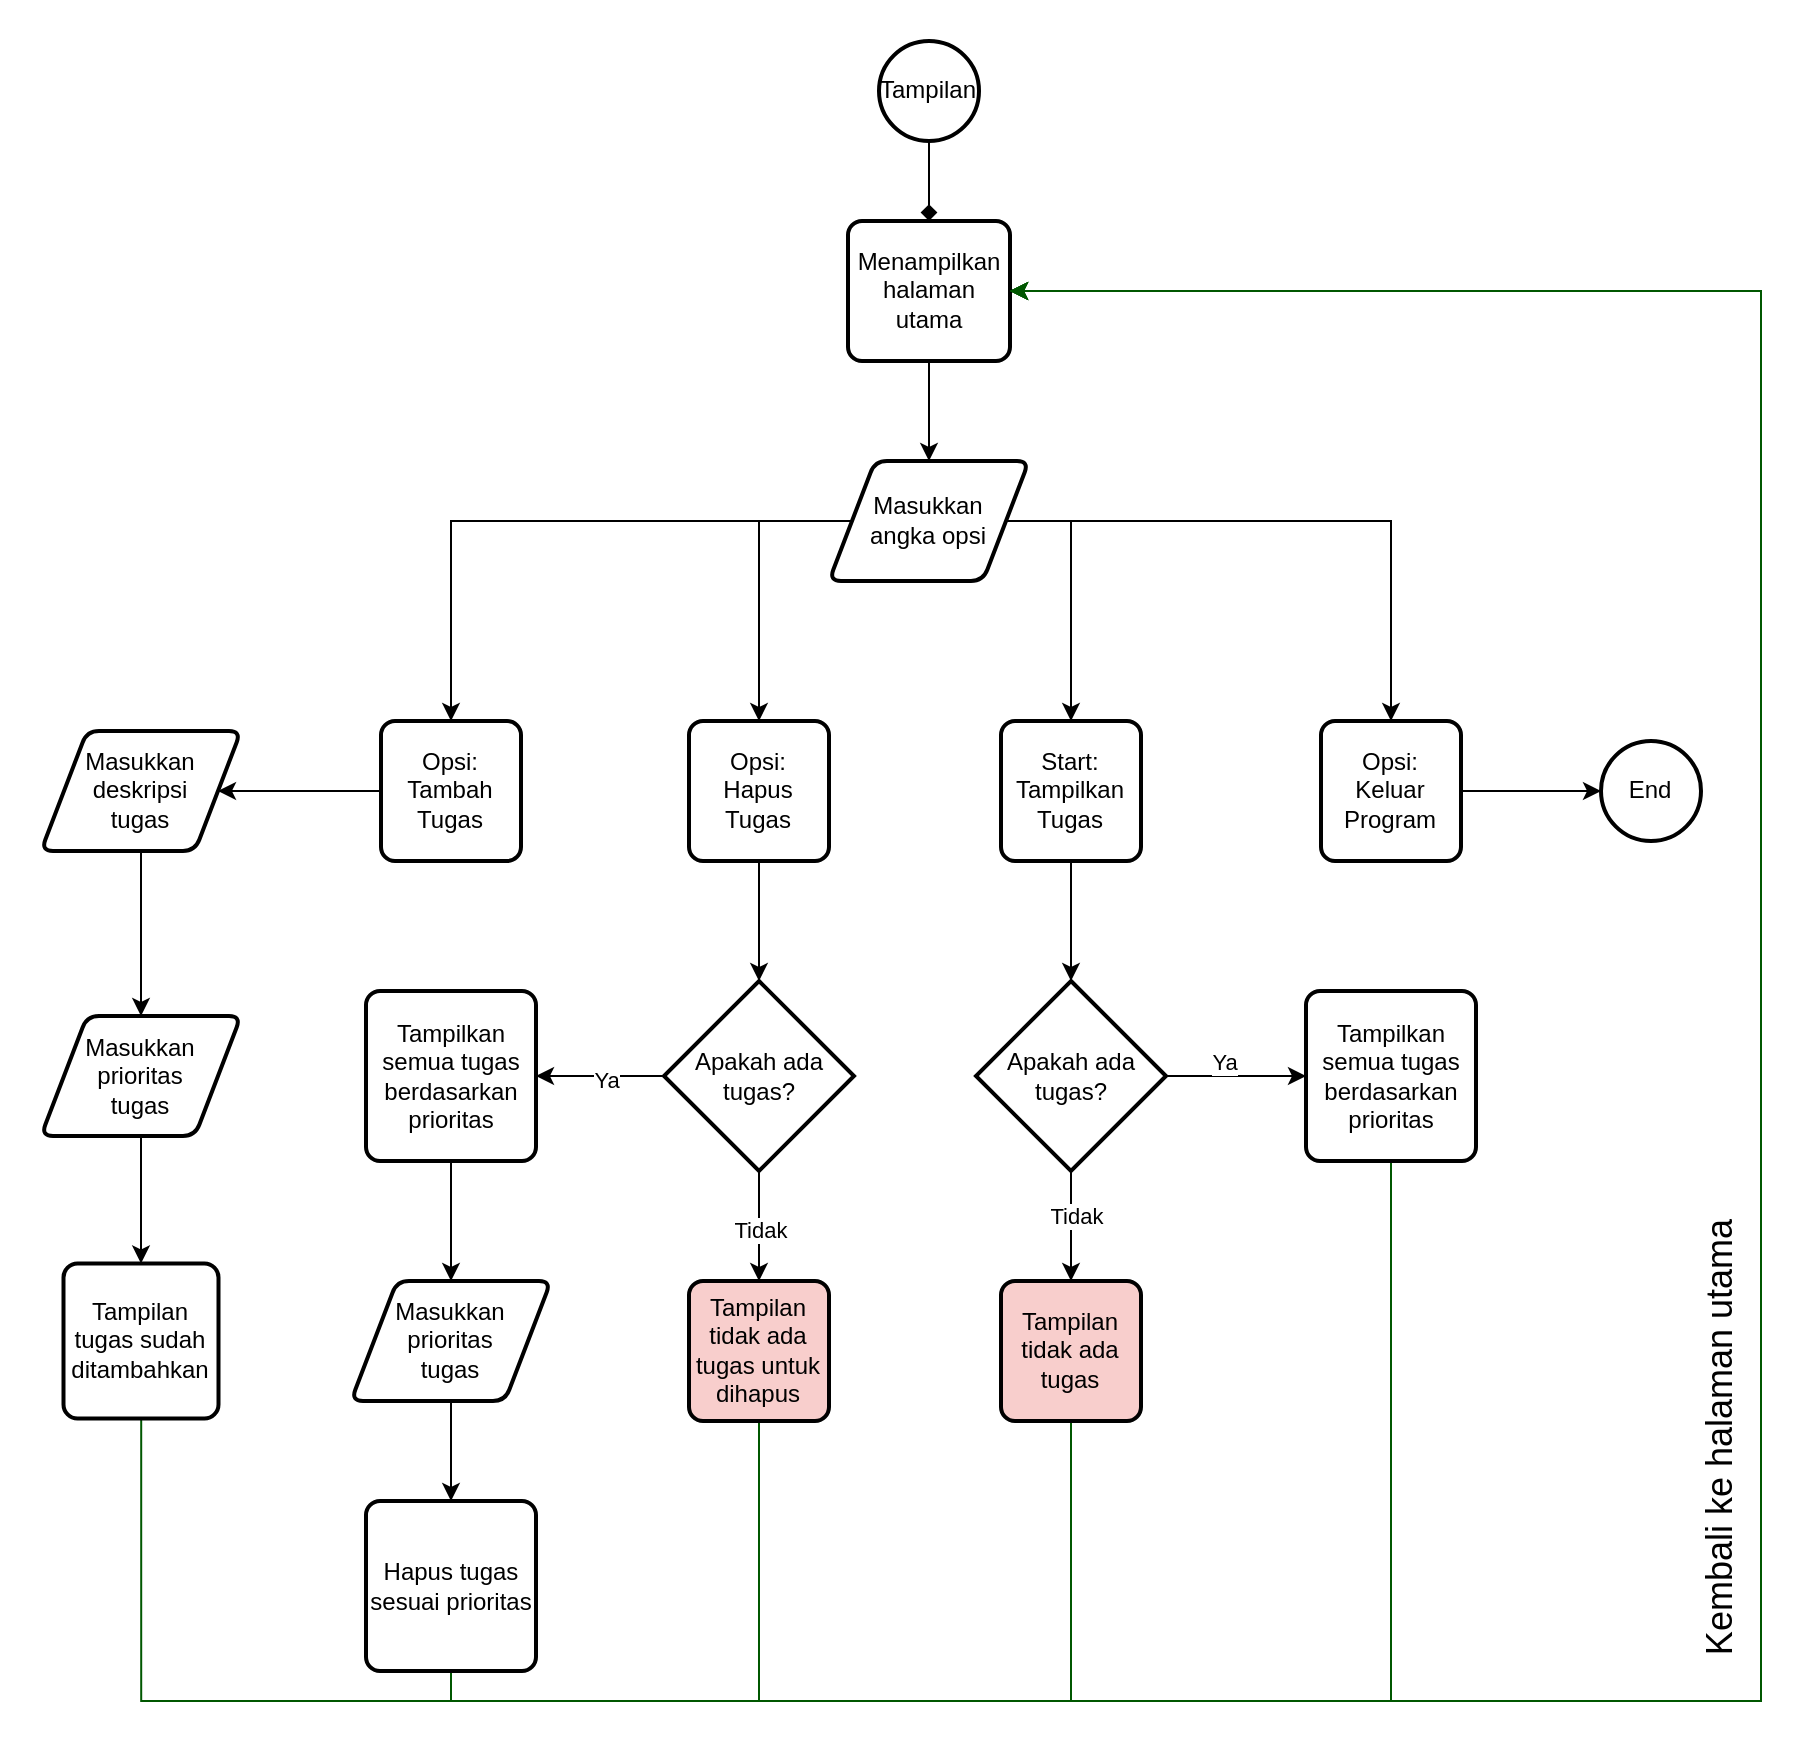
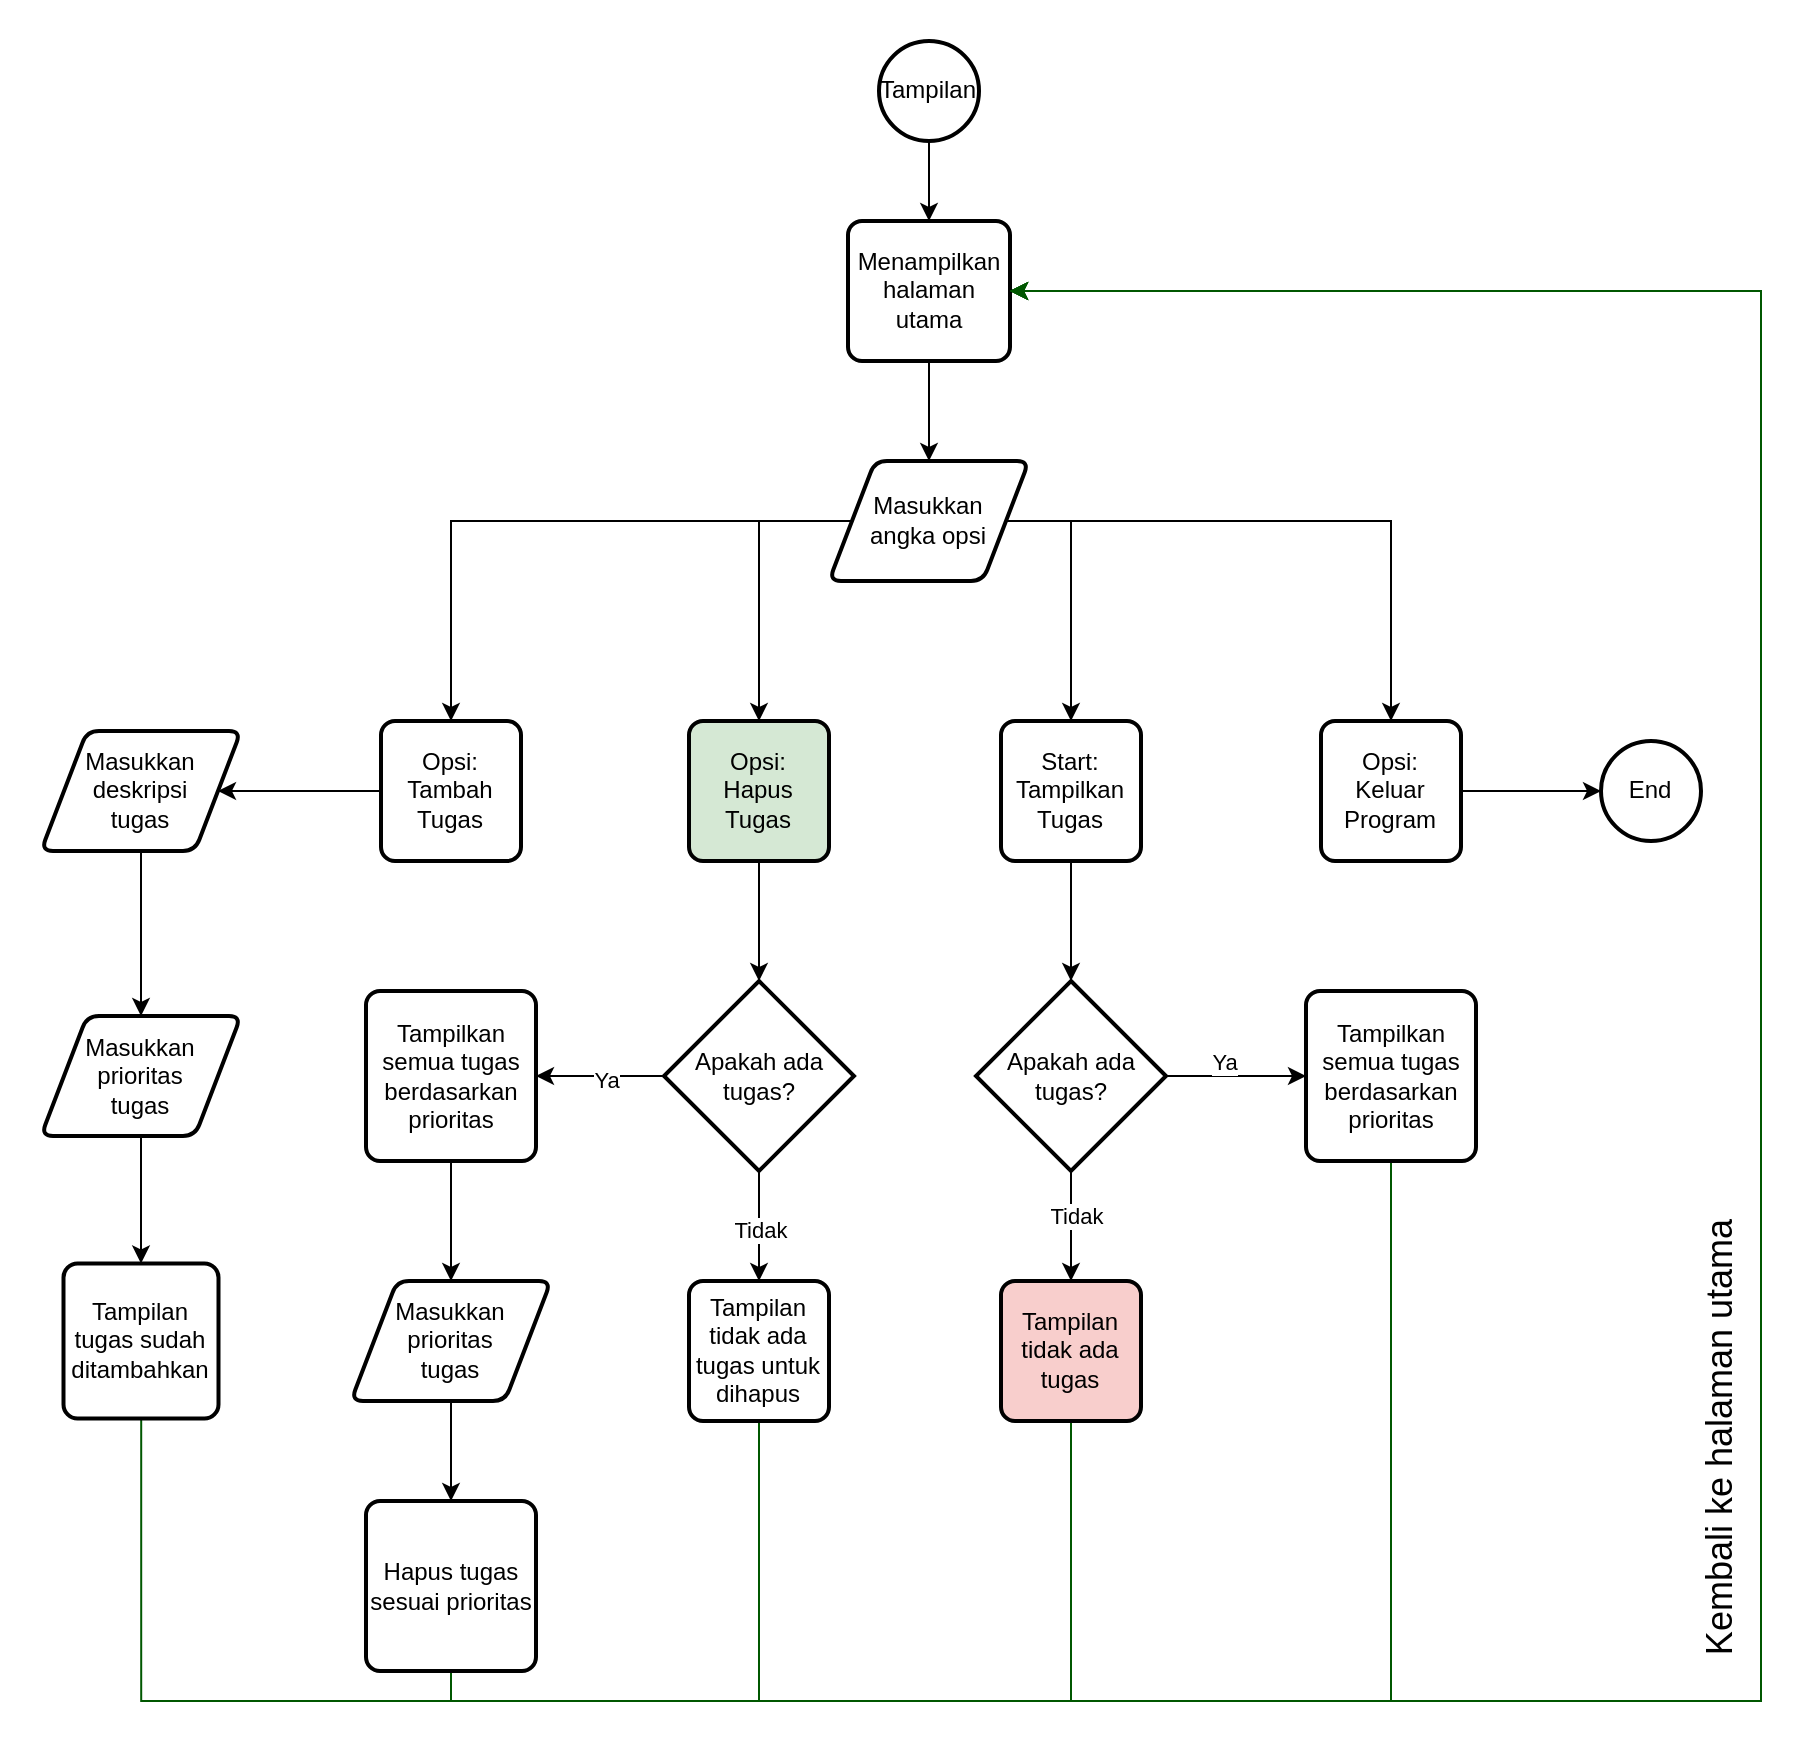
(929, 205) -> (929, 206)
(759, 791) -> (759, 791)
(759, 1351) -> (759, 1351)
